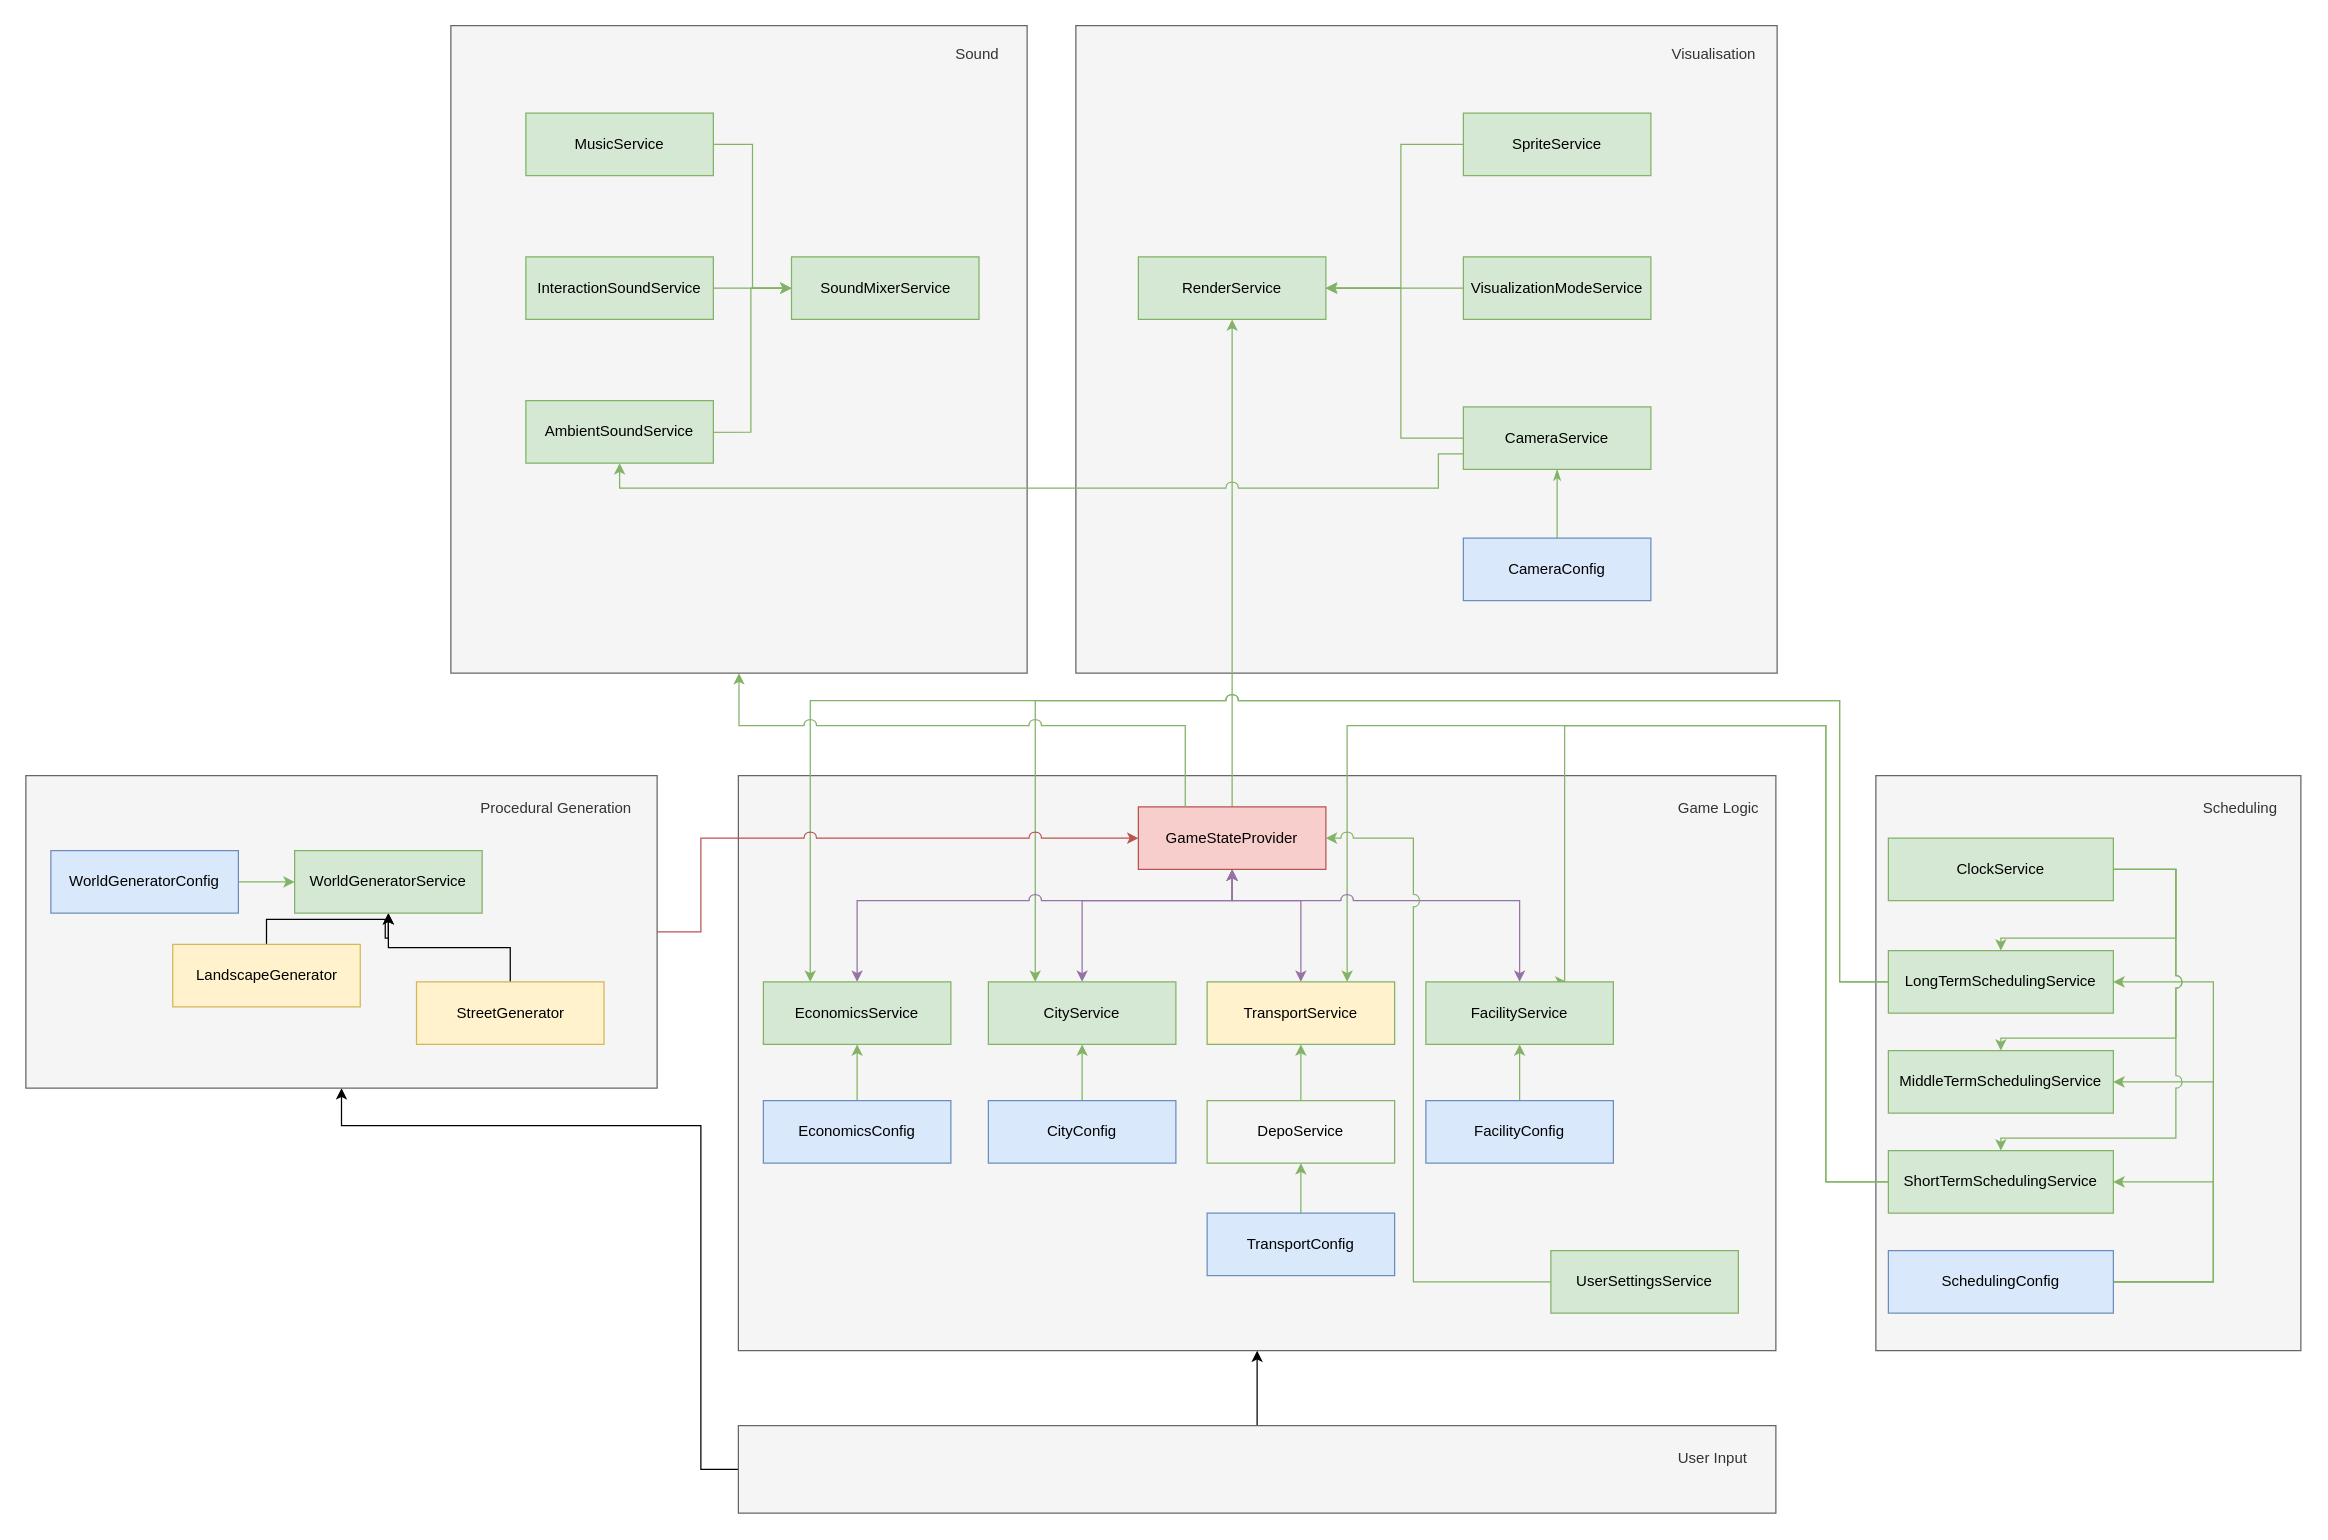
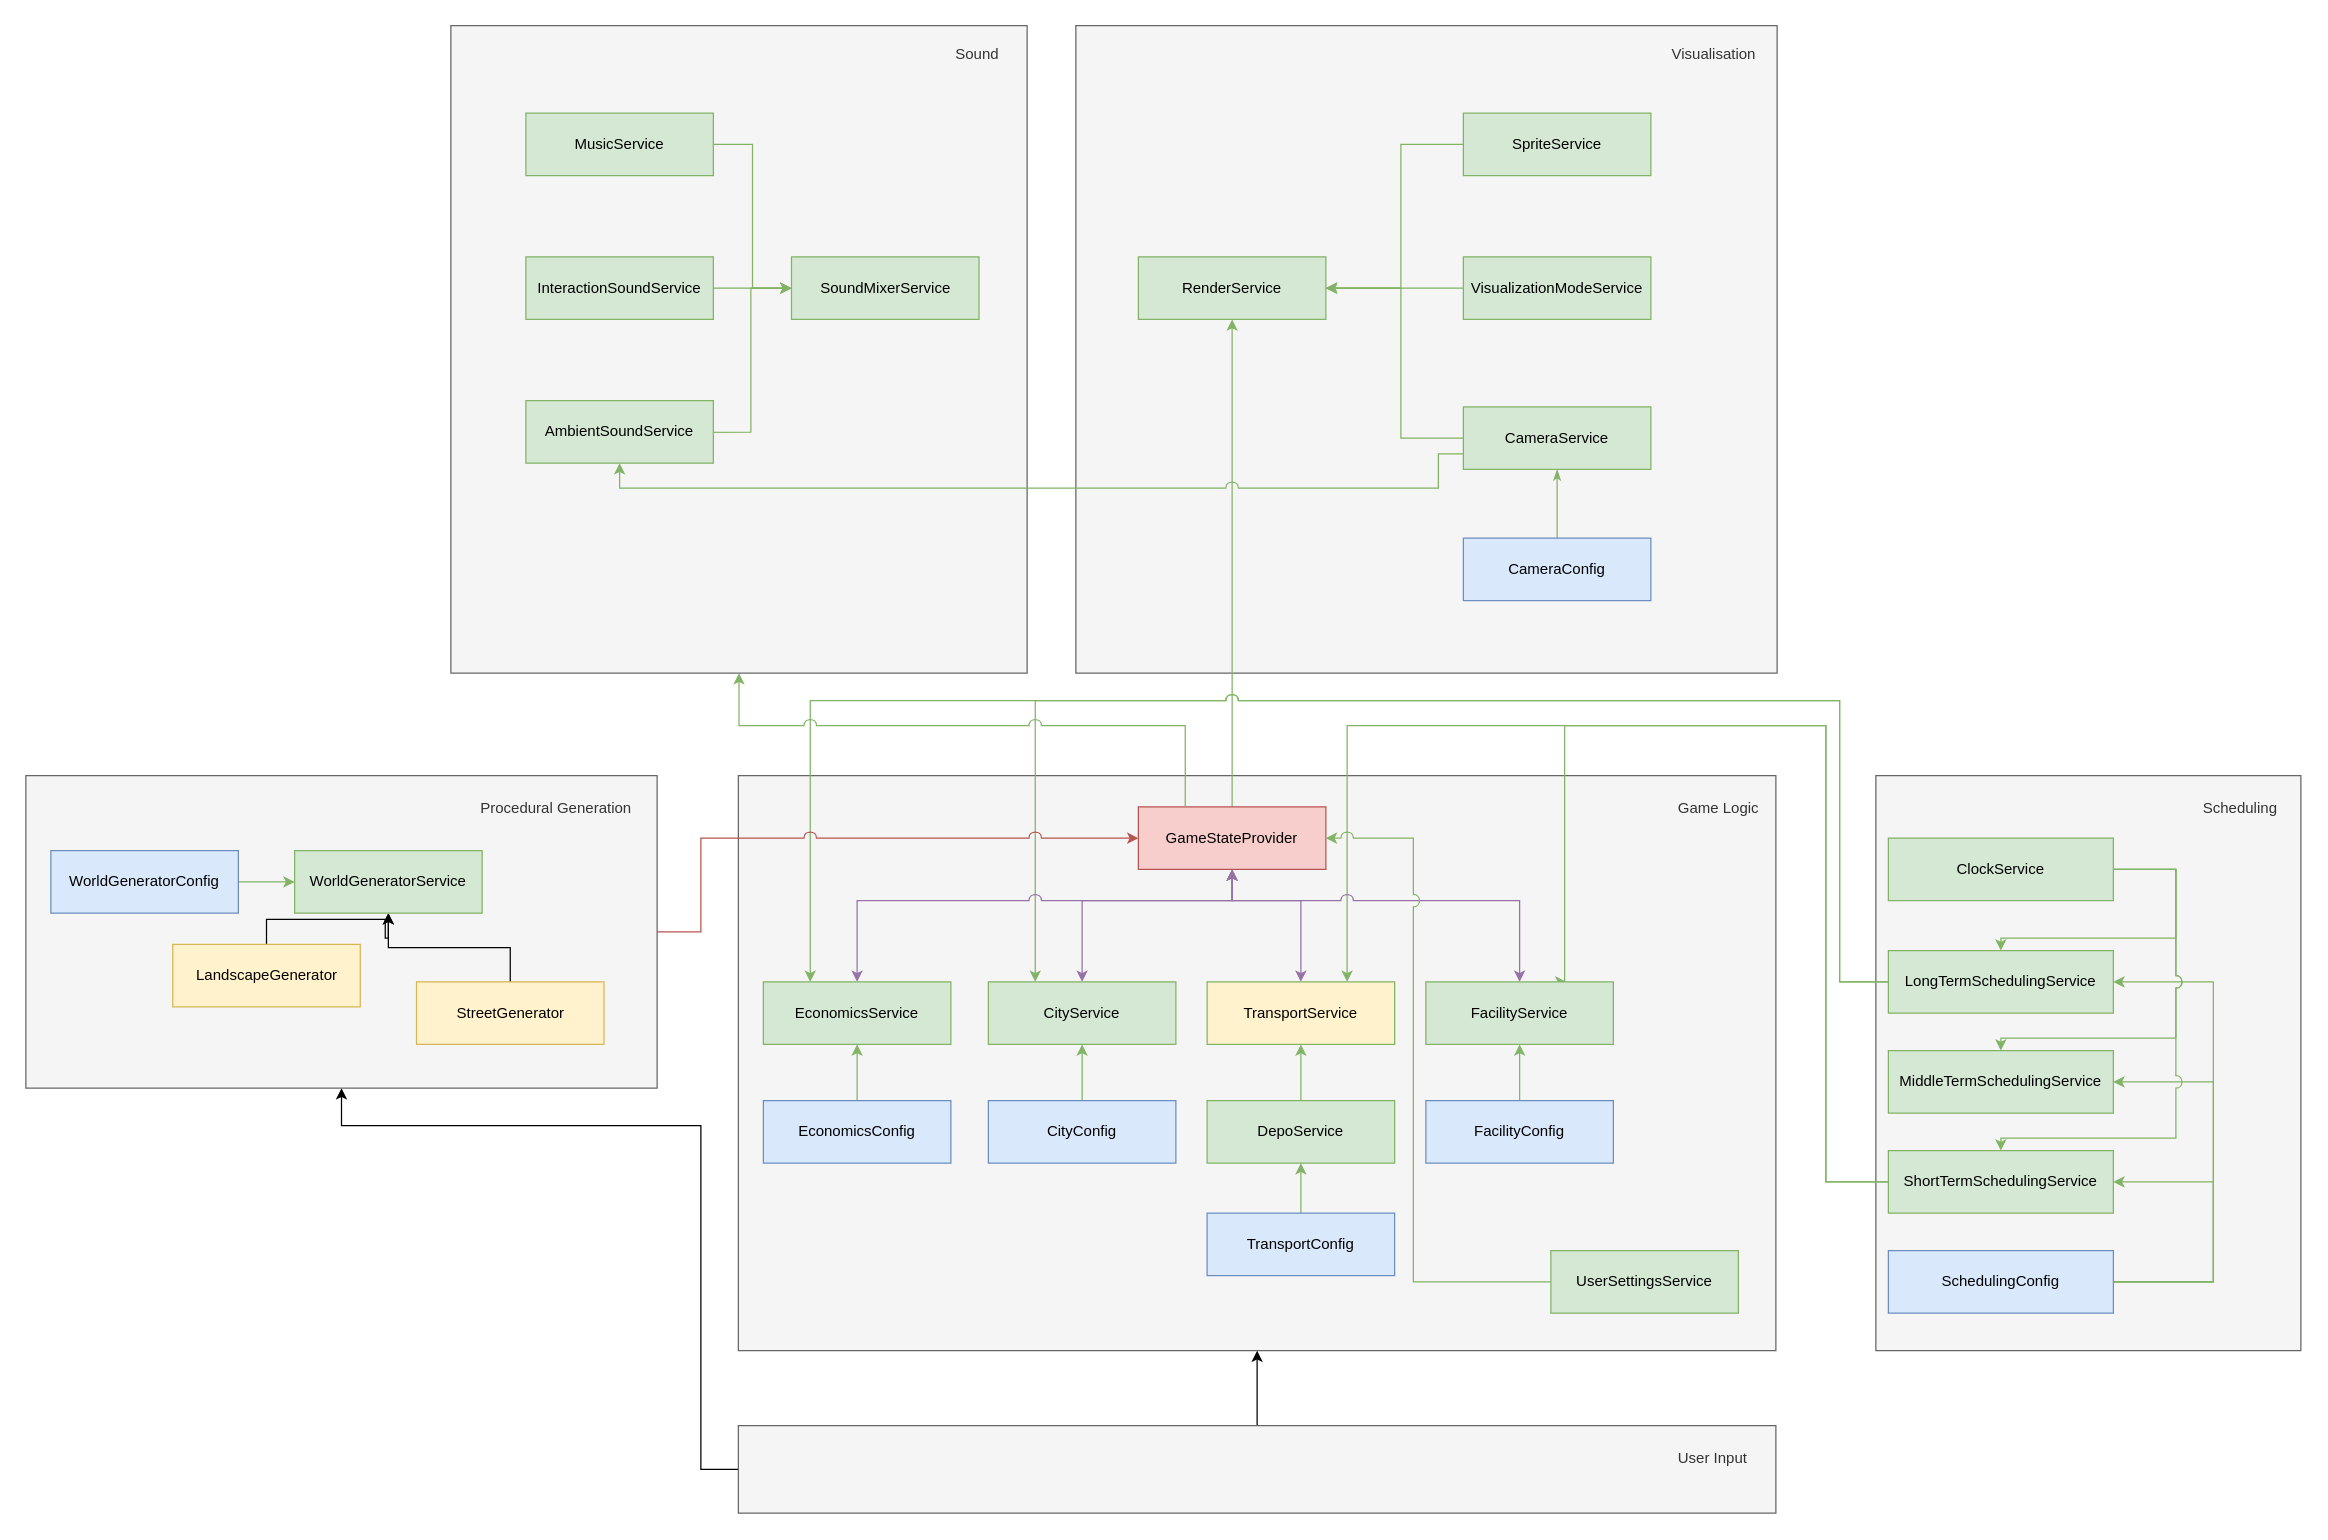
(1301, 1132) -> (1301, 1132)
